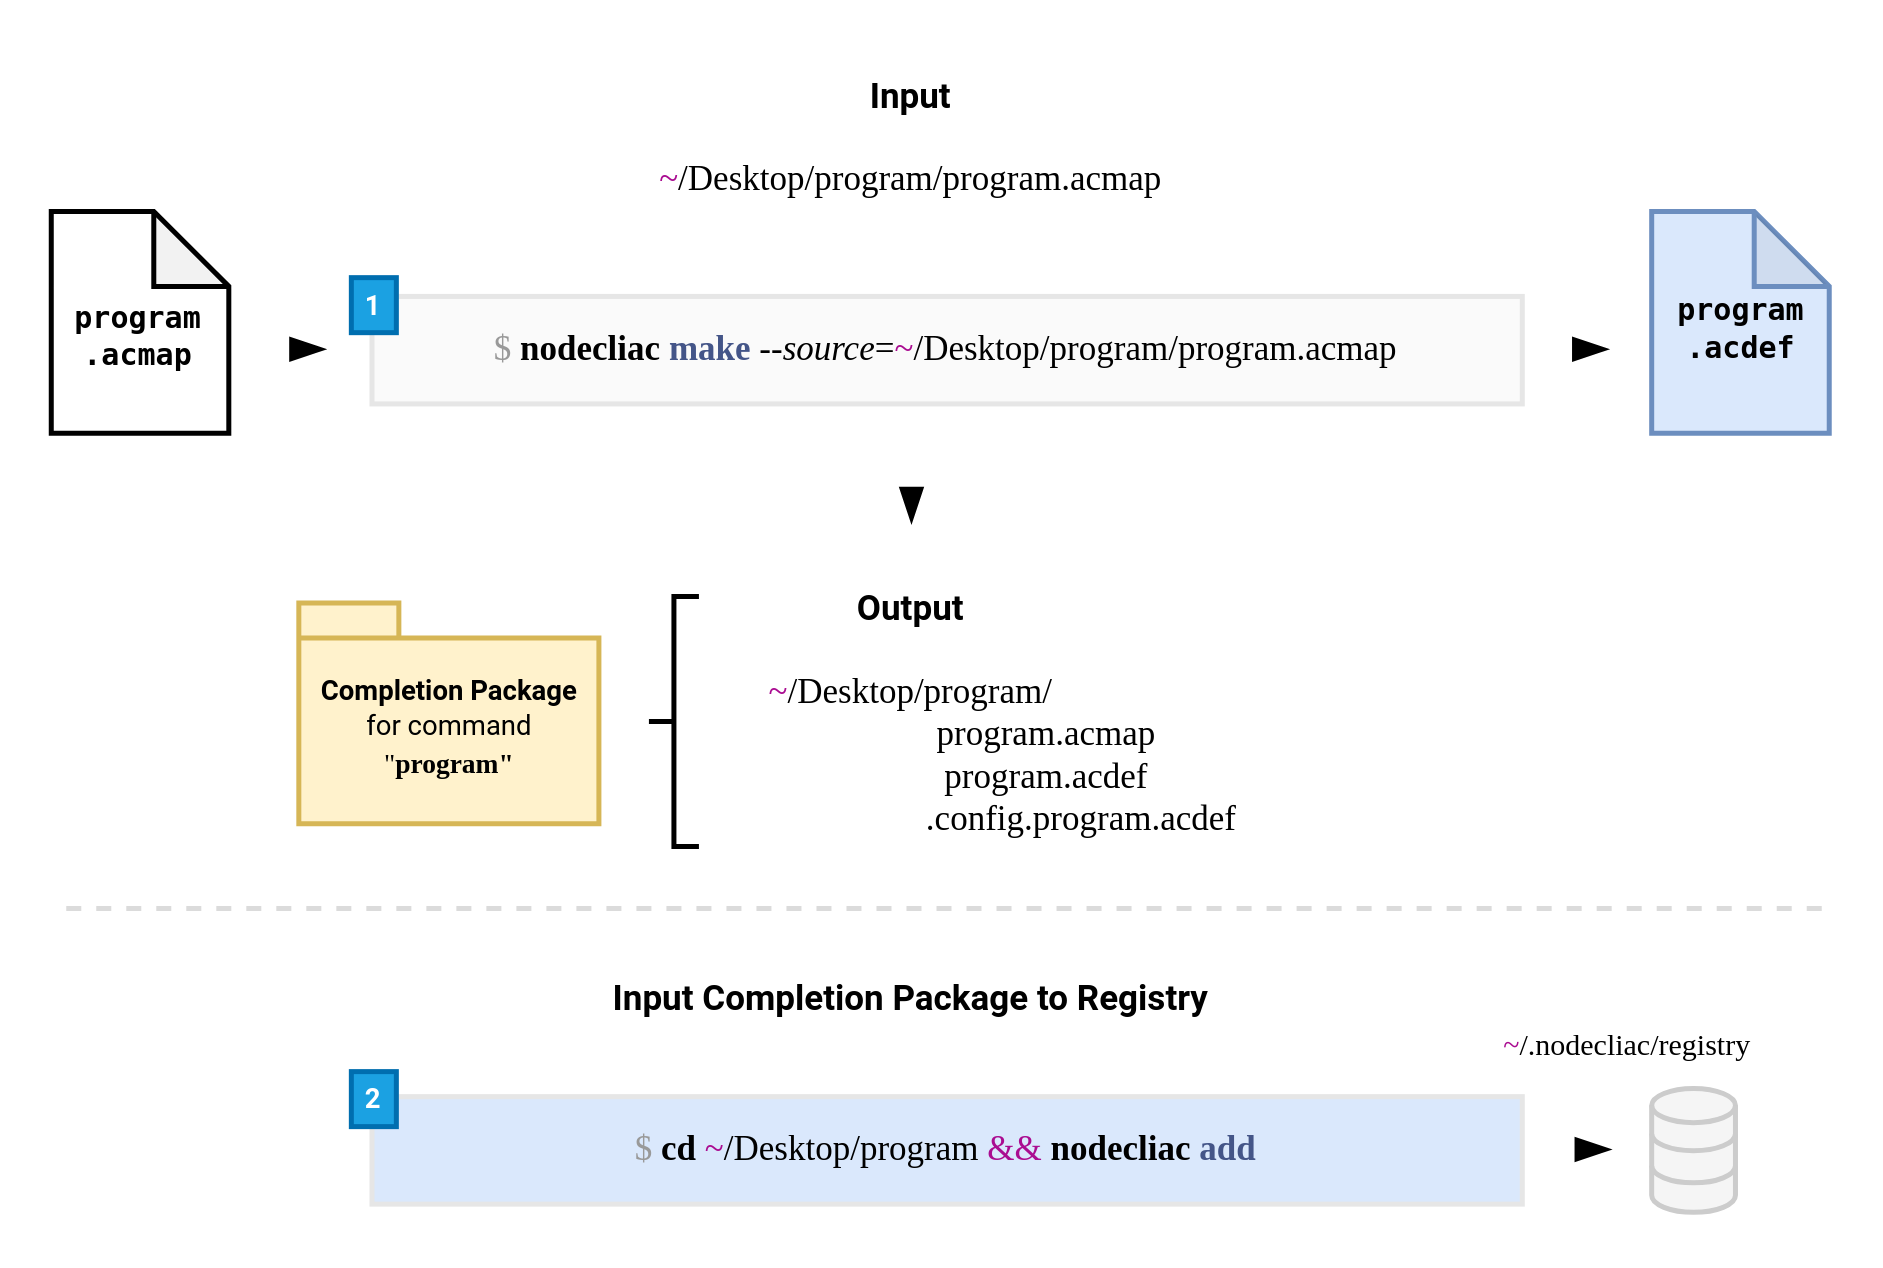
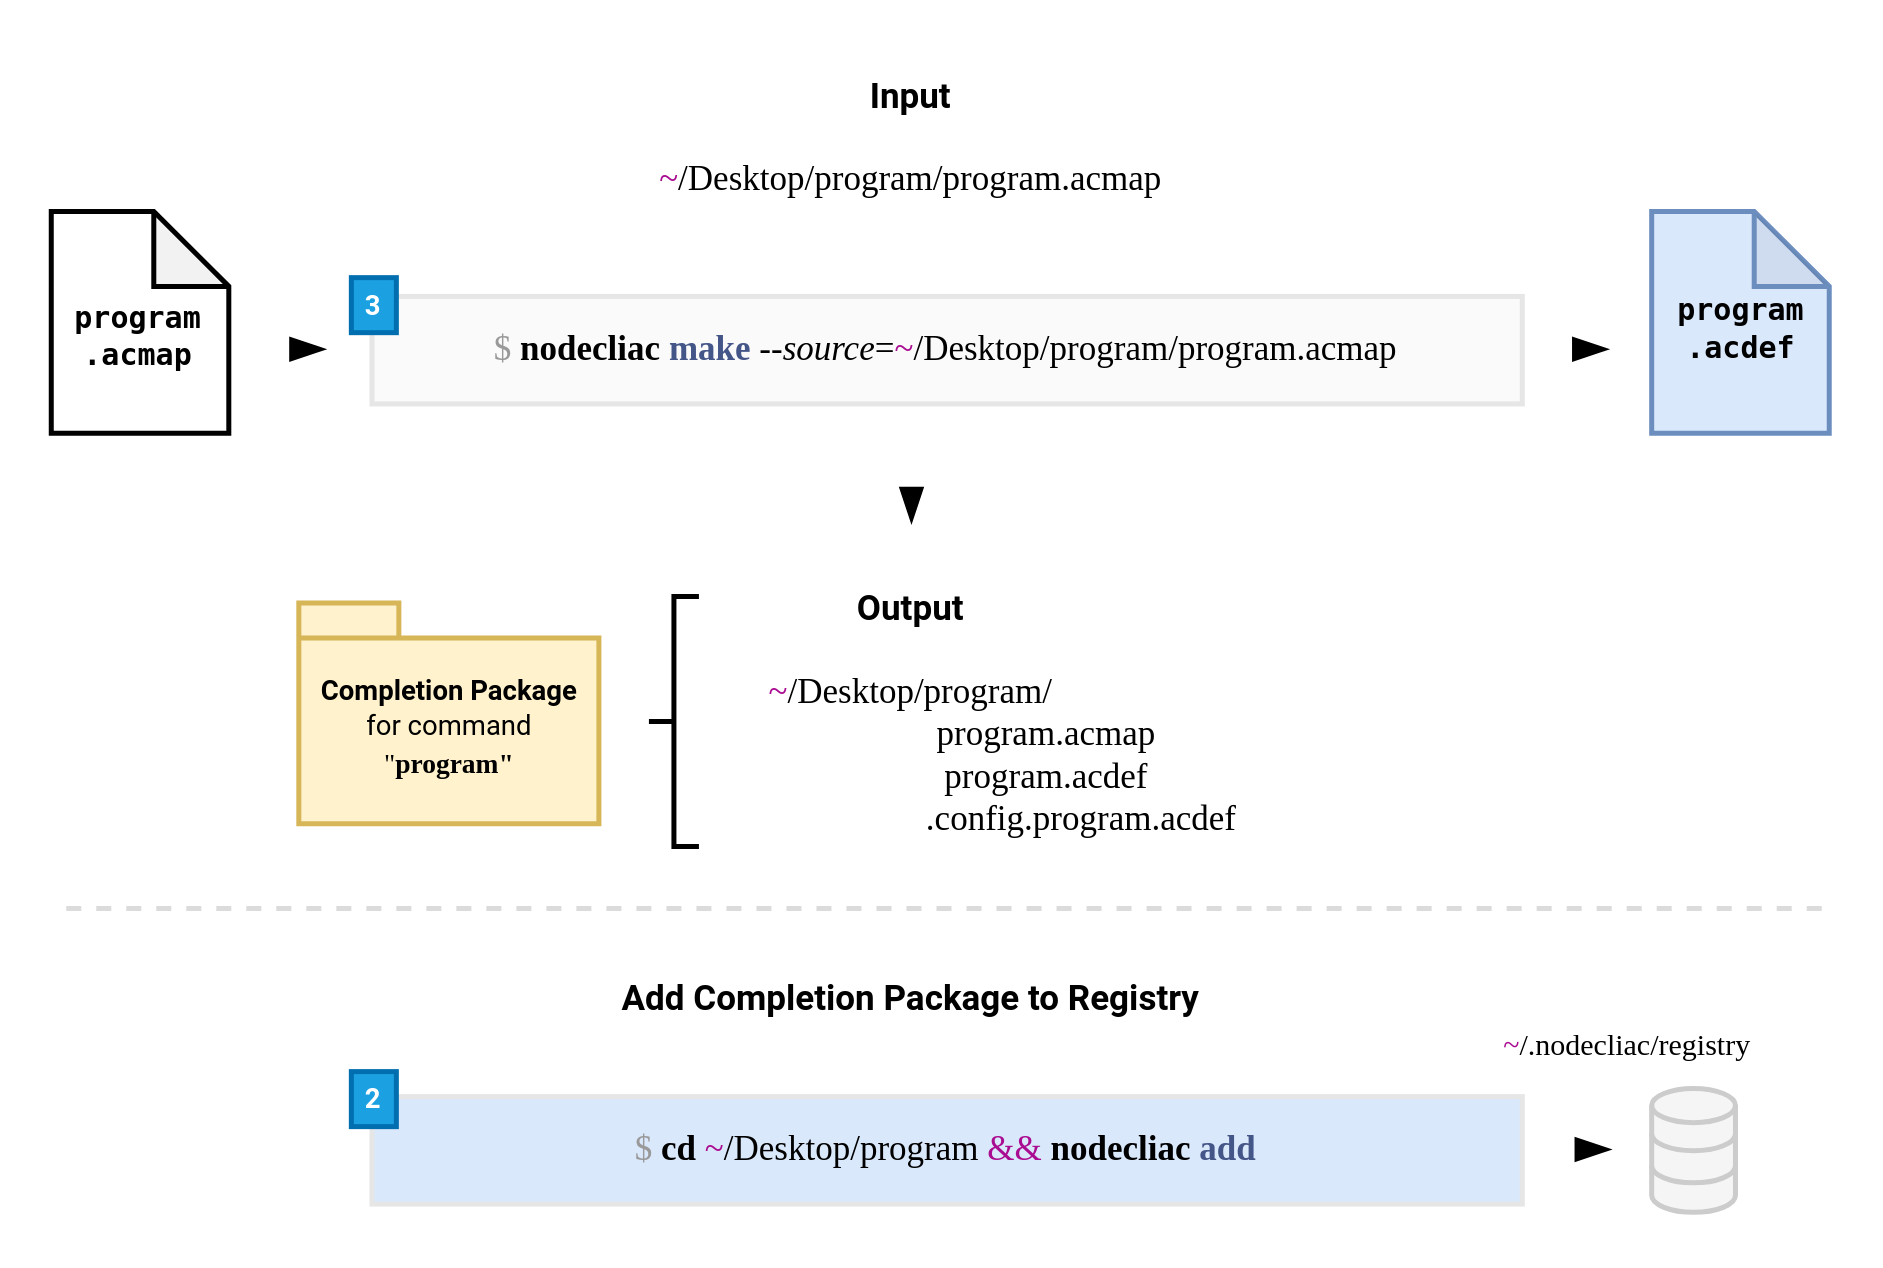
(374, 306) -> (374, 306)
(911, 999) -> (911, 999)
